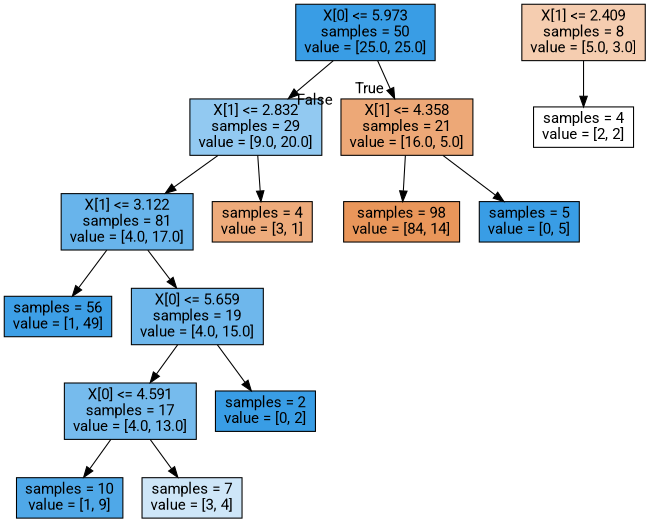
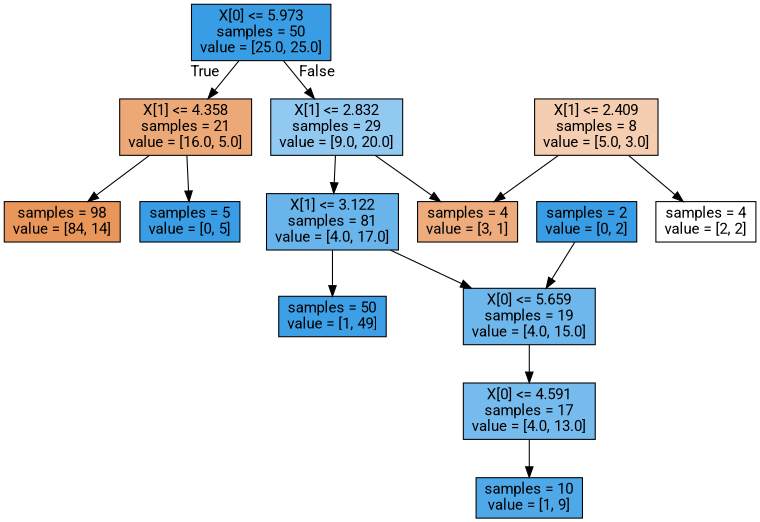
none -> (531, 175)
(58, 317) -> (332, 317)
(231, 364) -> (563, 260)
(192, 498) -> none
